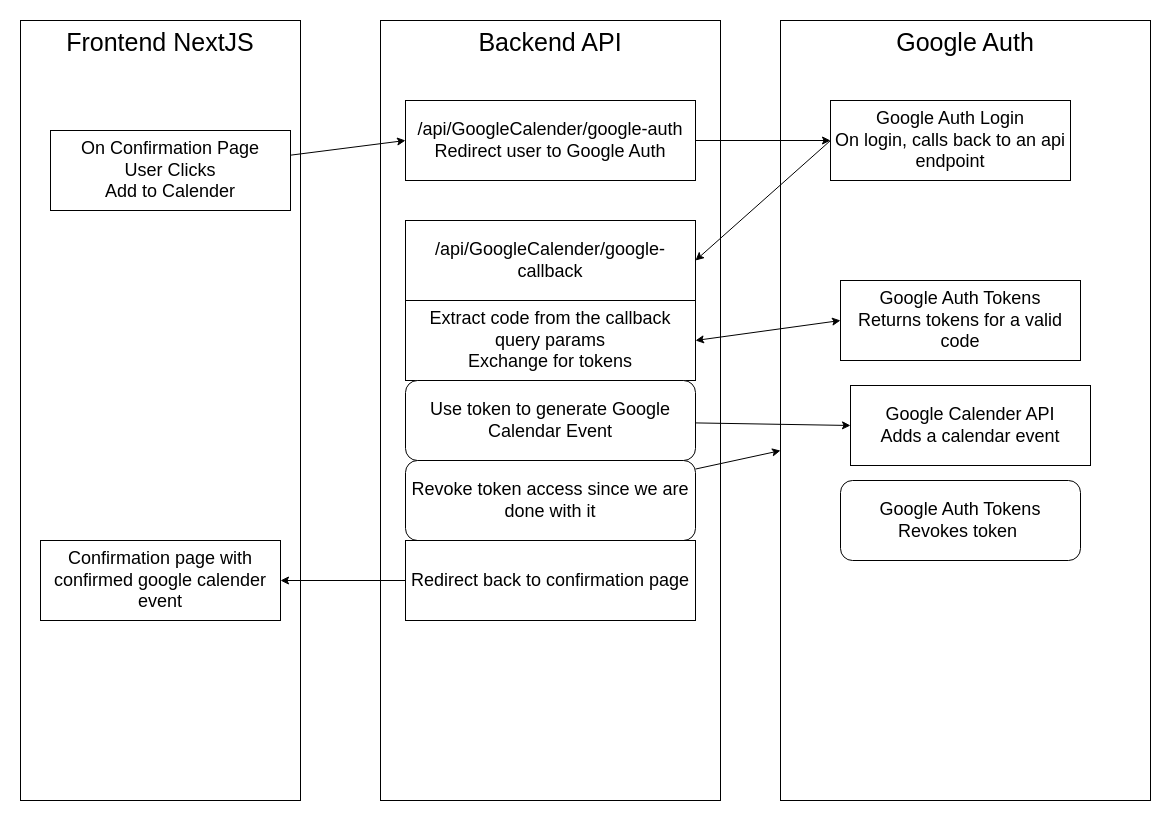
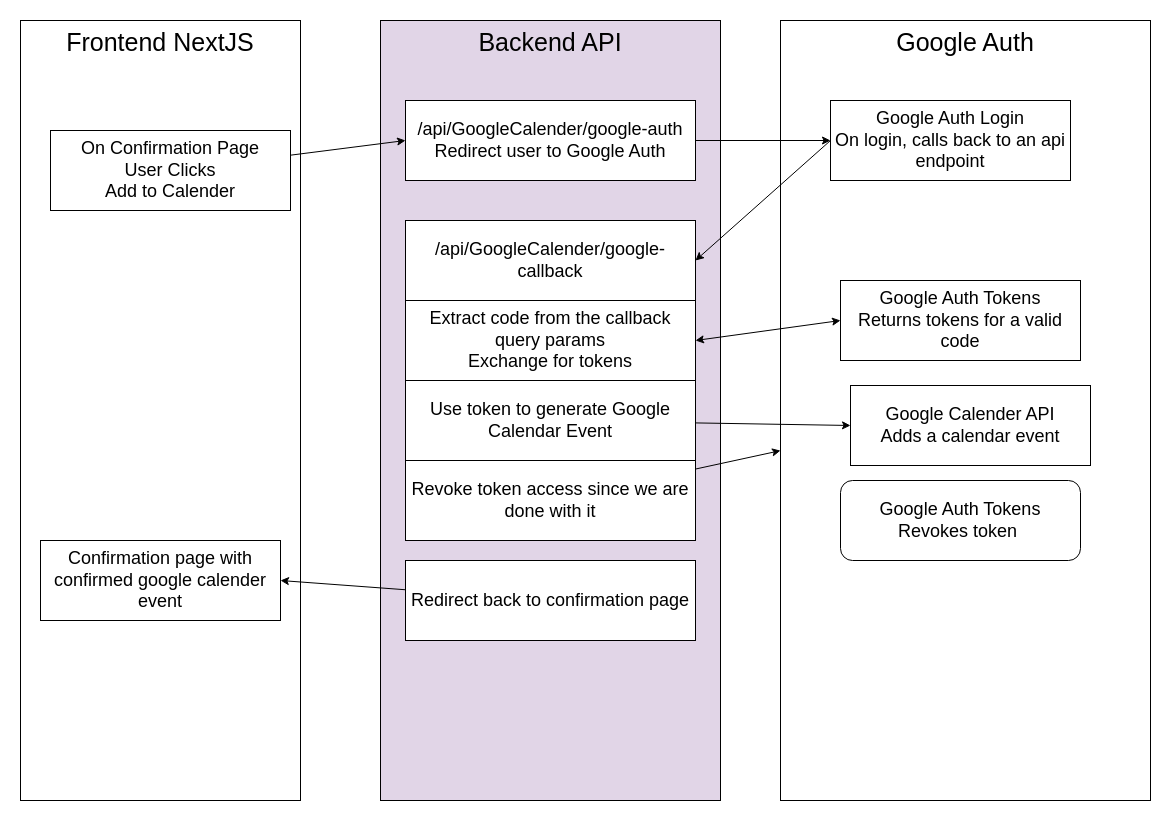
(551, 43) -> (551, 43)
(551, 421) -> (551, 421)
(551, 501) -> (551, 501)
(551, 581) -> (551, 601)
